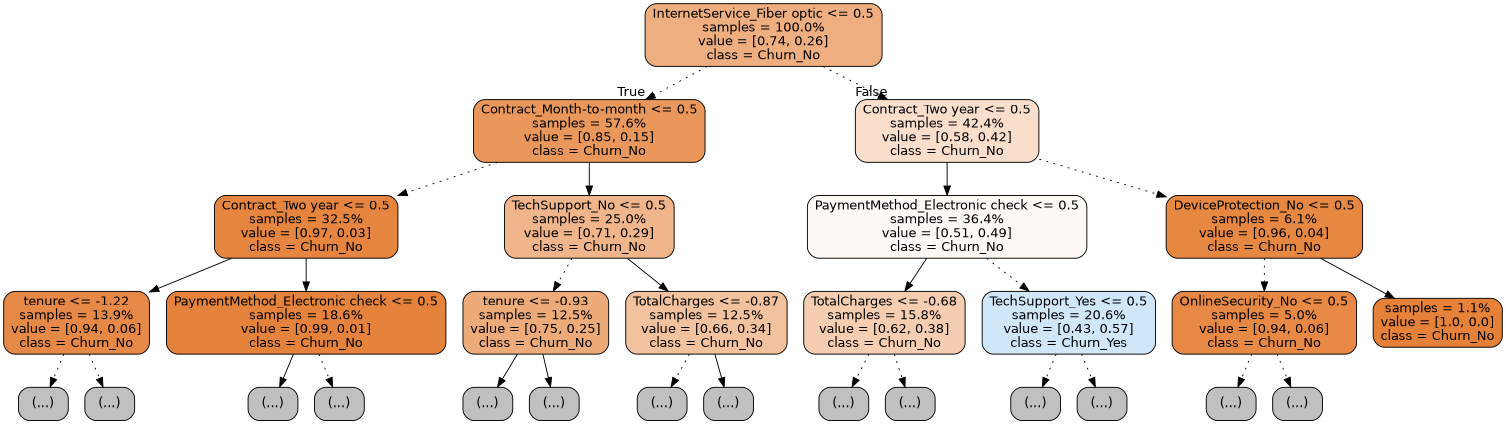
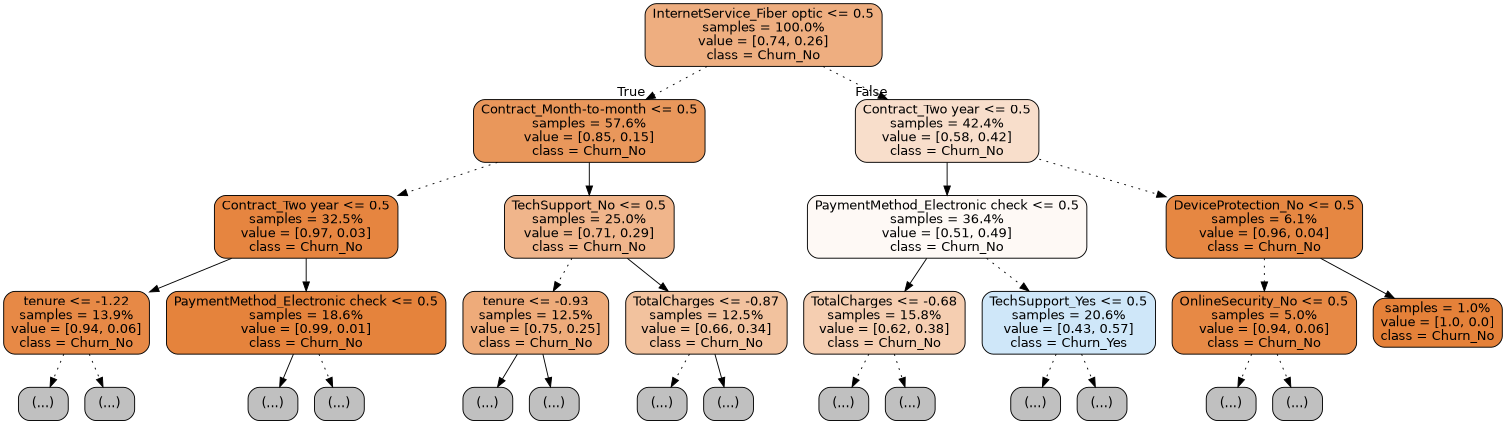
(1438, 323) -> (1438, 323)
